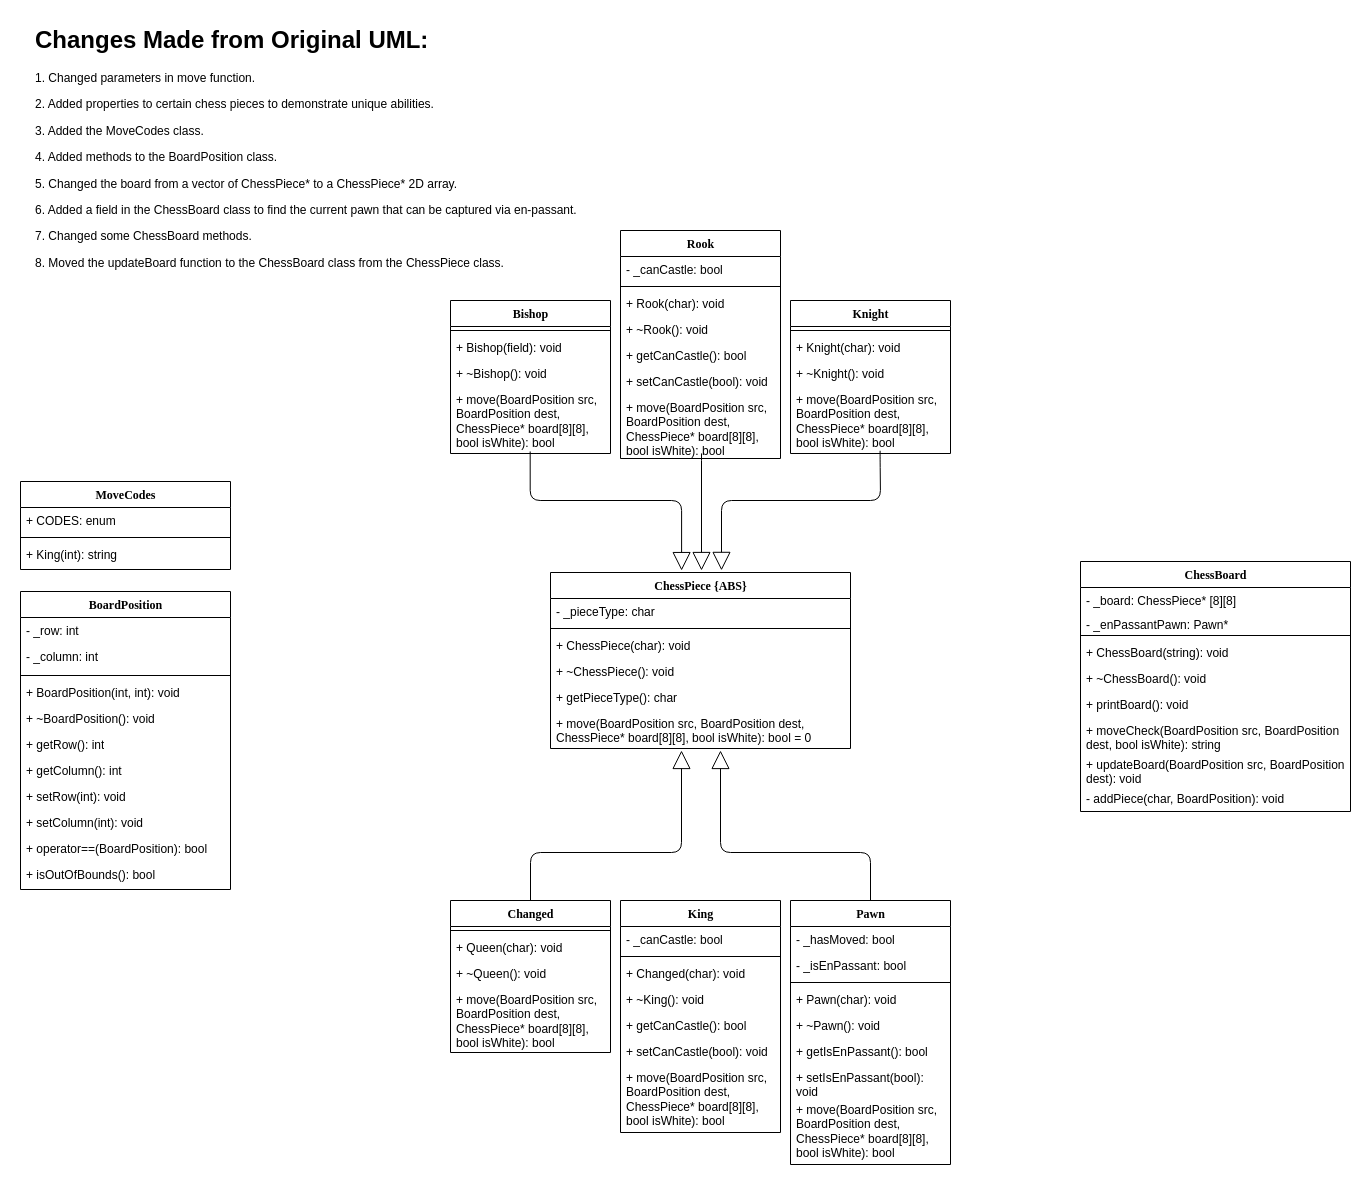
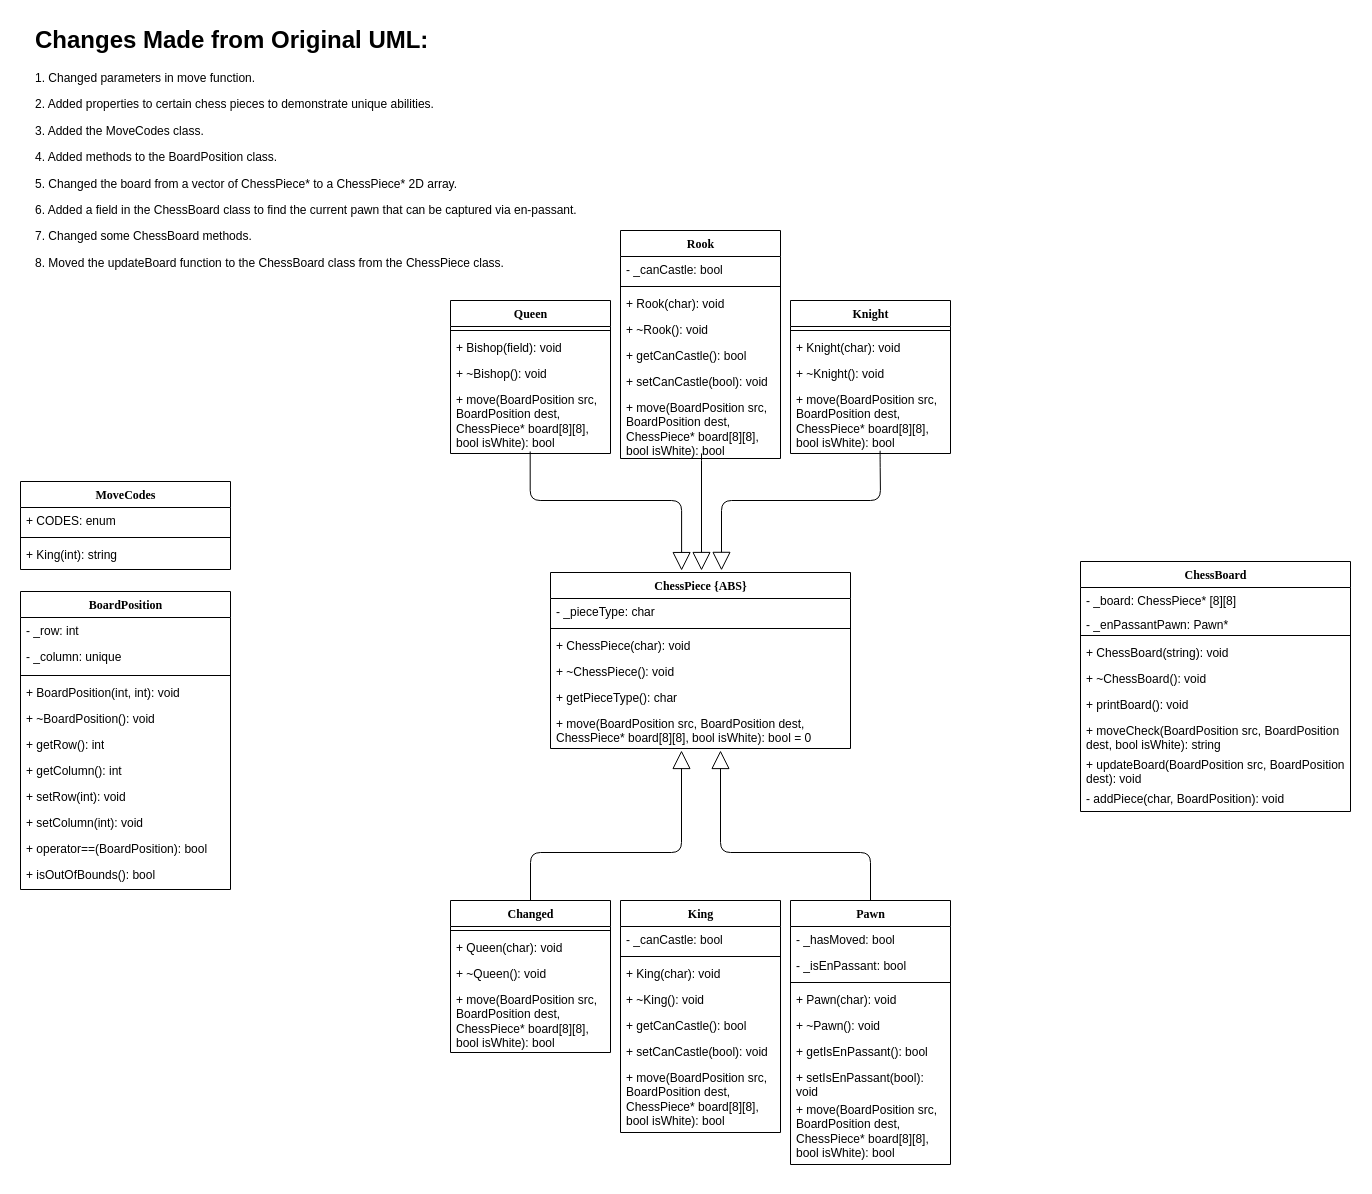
(531, 315) -> (531, 315)
(66, 658) -> (76, 658)
(691, 975) -> (679, 975)
